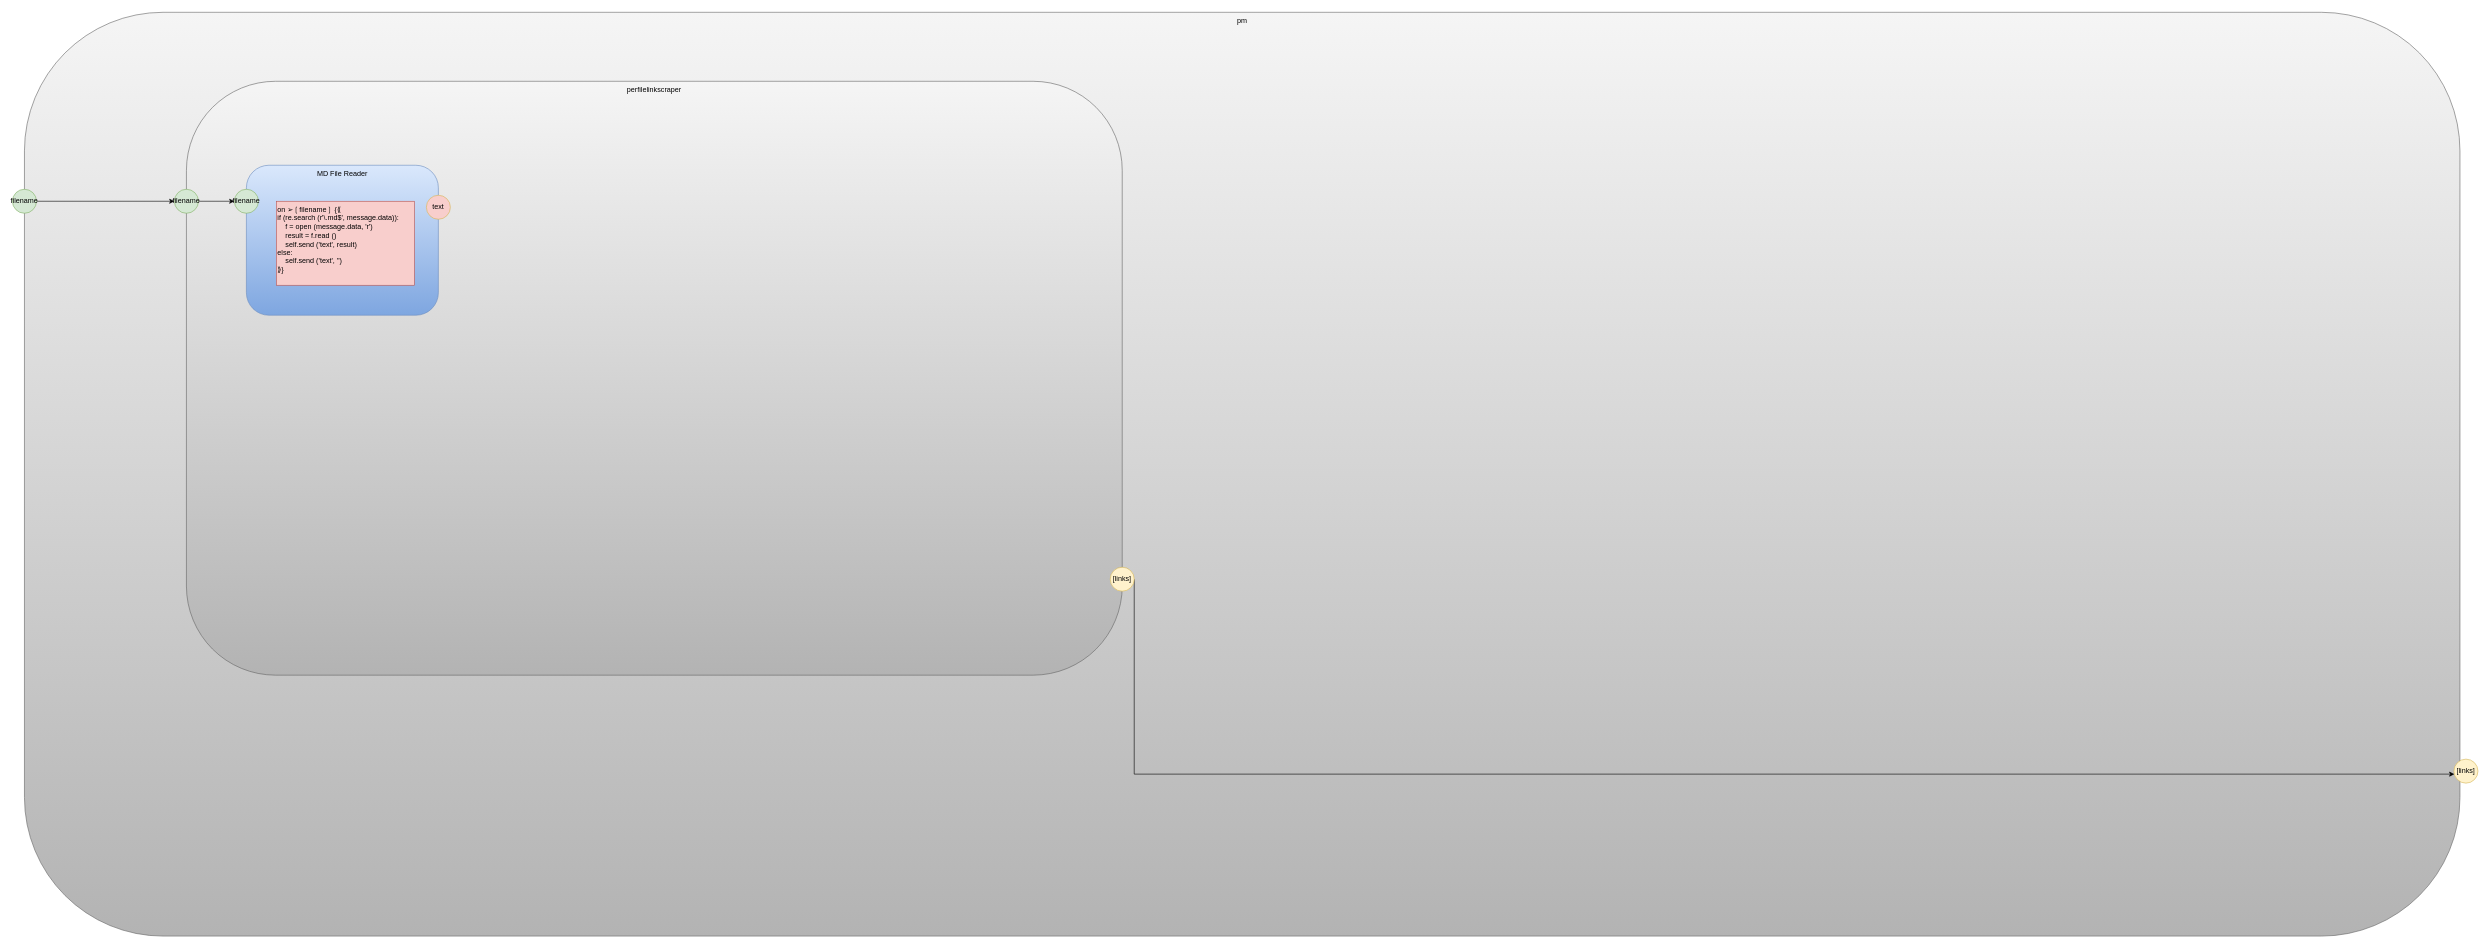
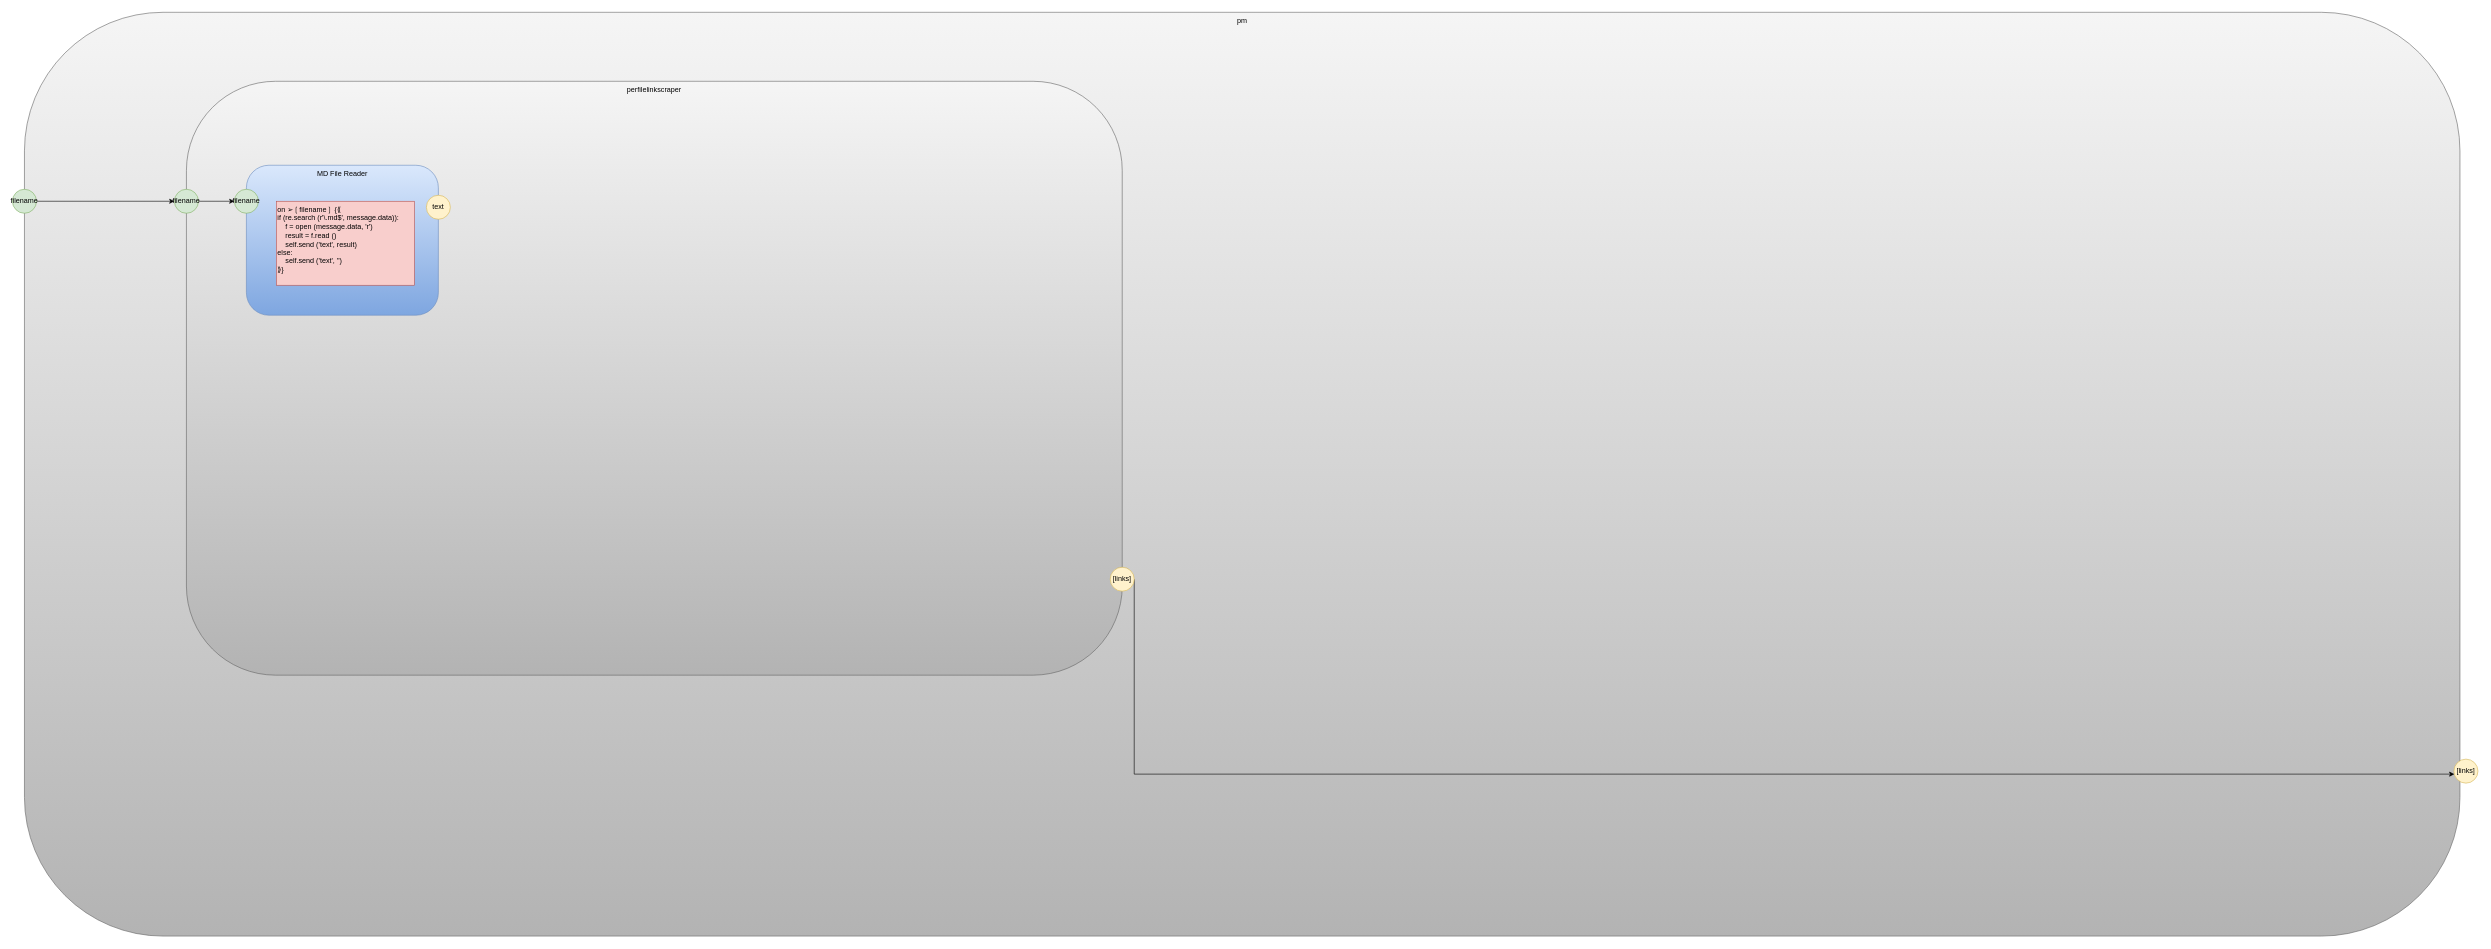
(438, 207) -> (438, 207)
